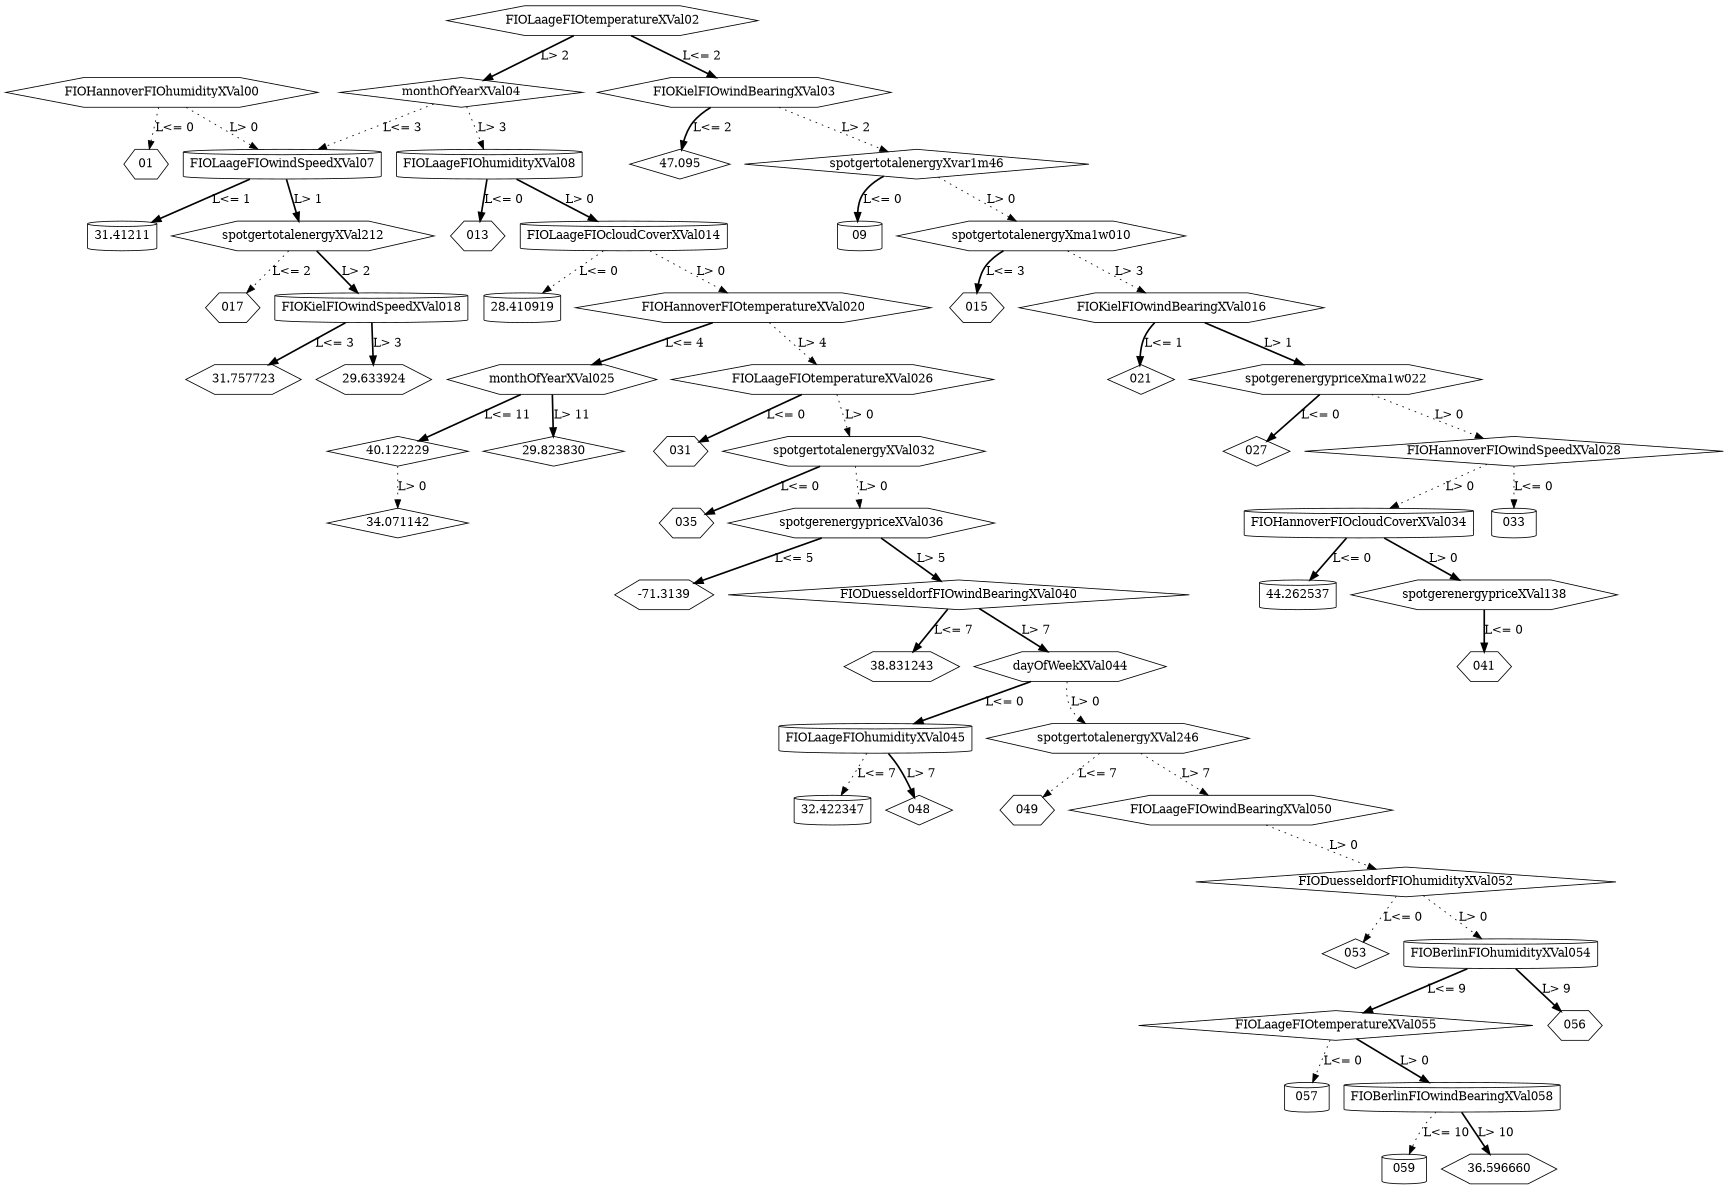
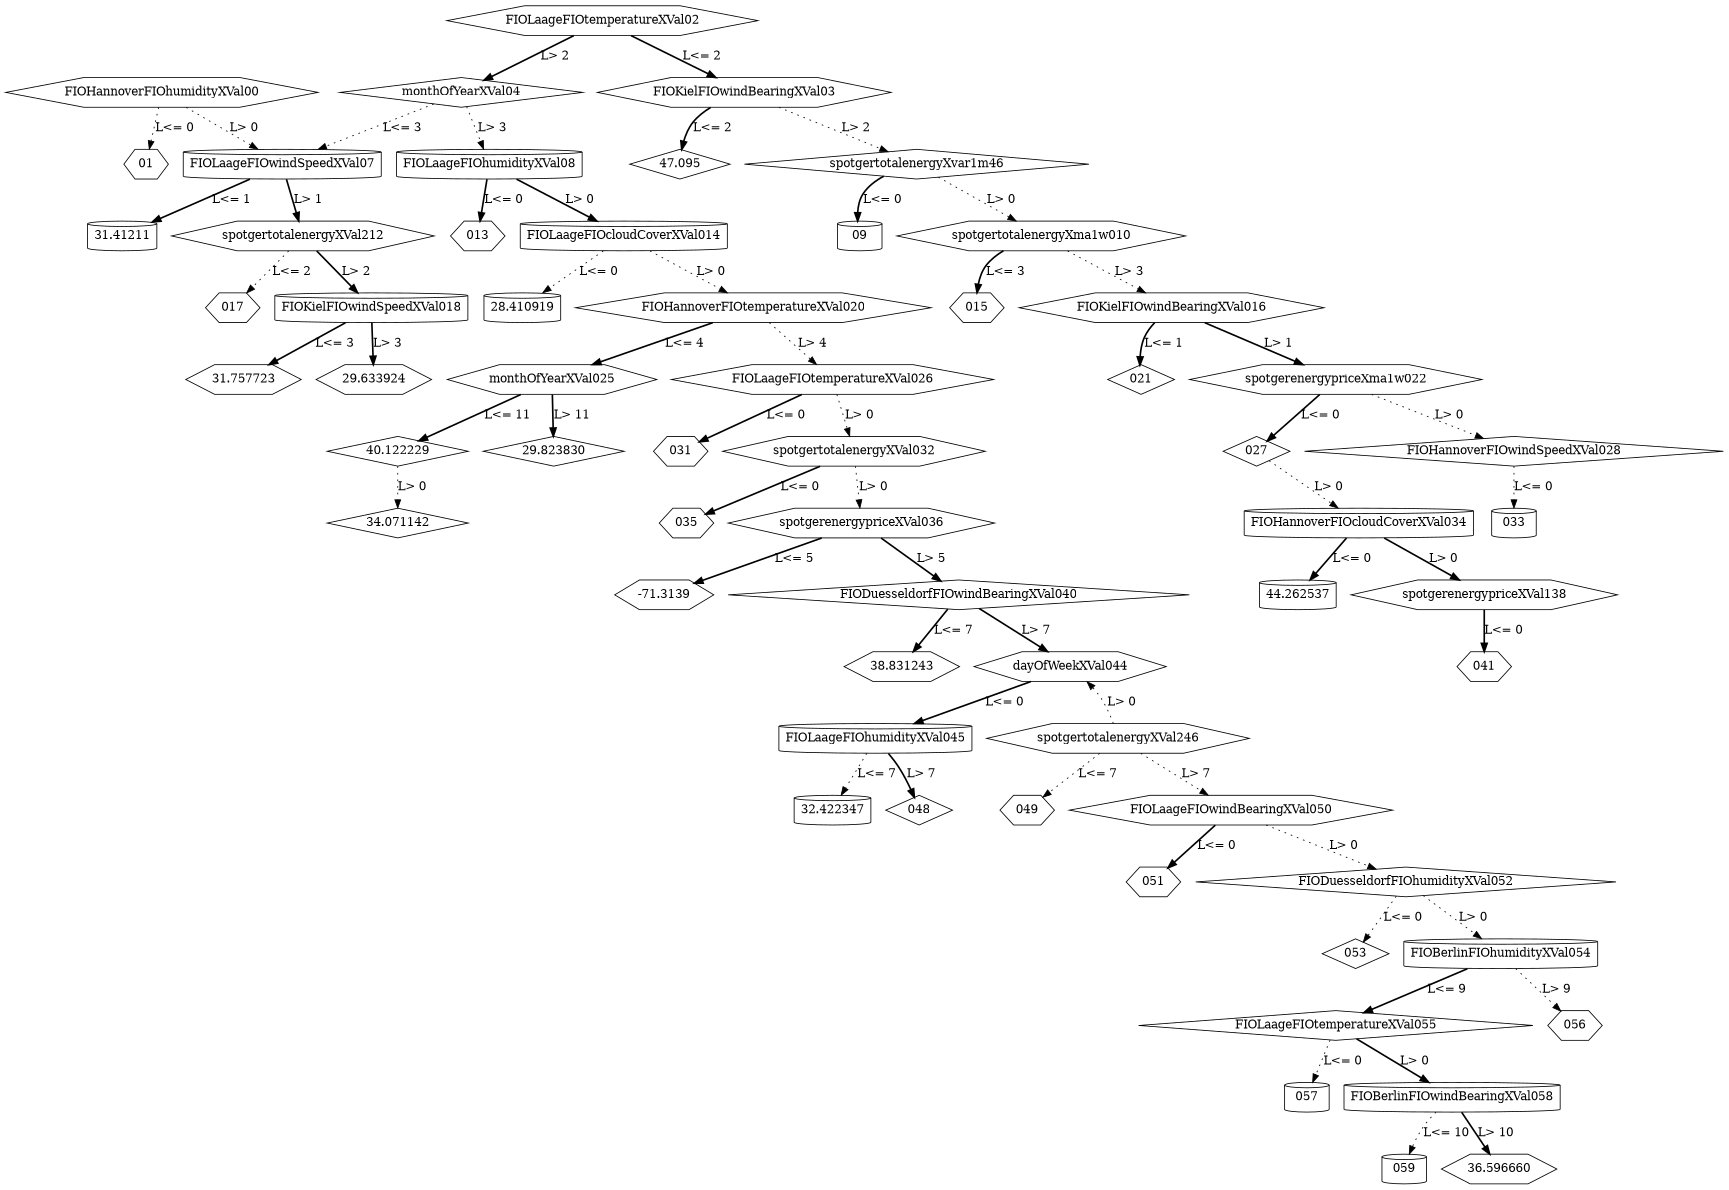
(1442, 484) -> (1300, 482)
(1068, 702) -> (1105, 705)
none -> (1153, 882)
(1535, 987) -> (1535, 987)
